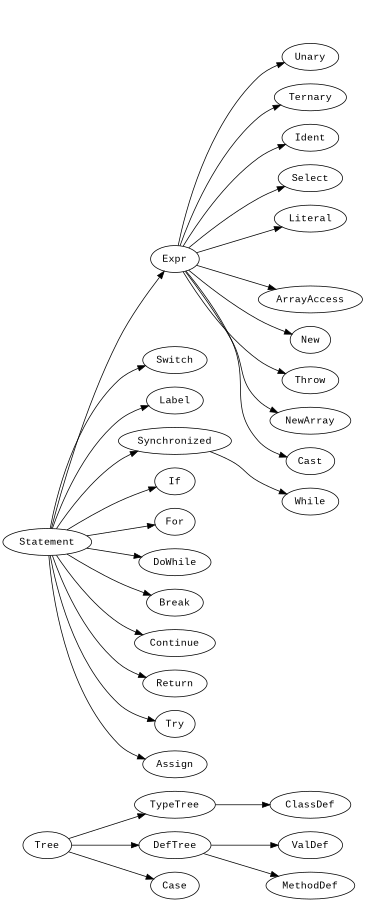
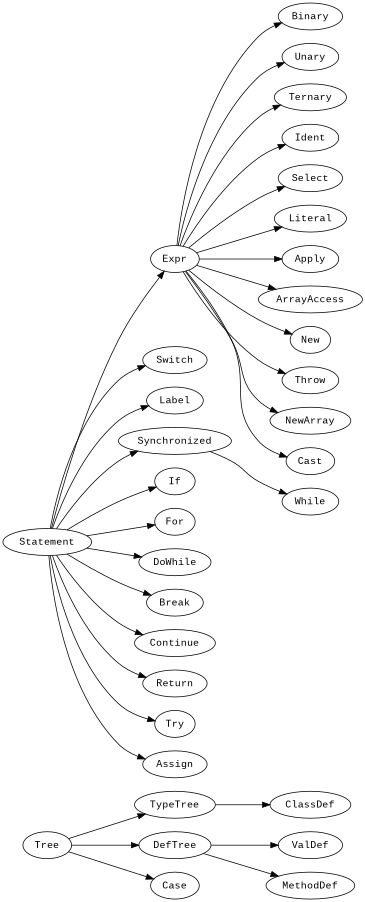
none -> (310, 16)
none -> (310, 259)
